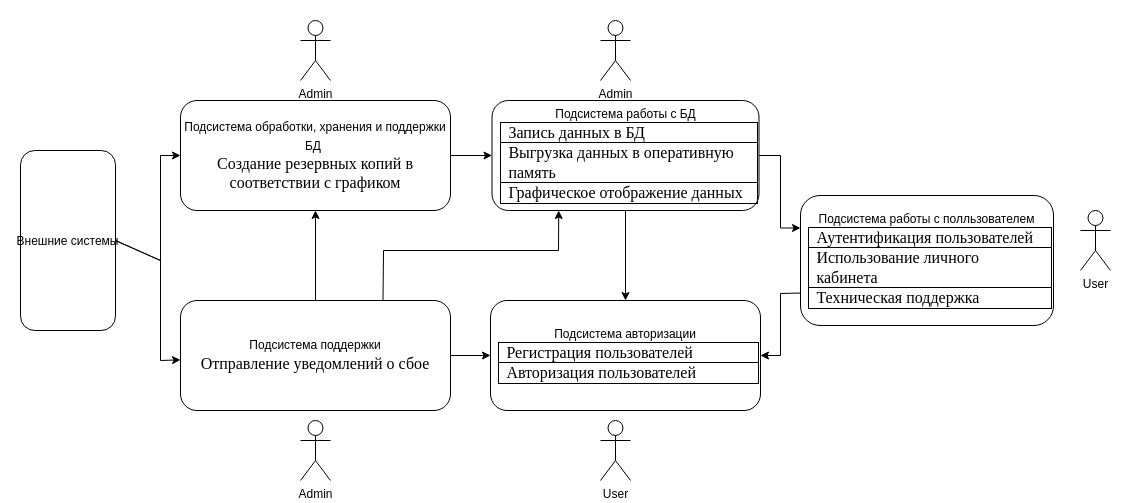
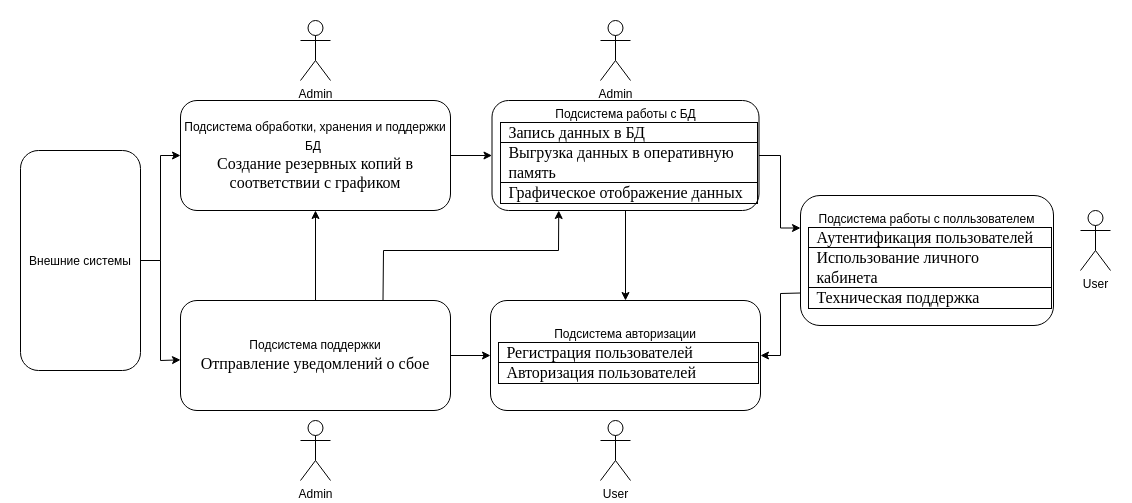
(68, 241) -> (81, 261)
